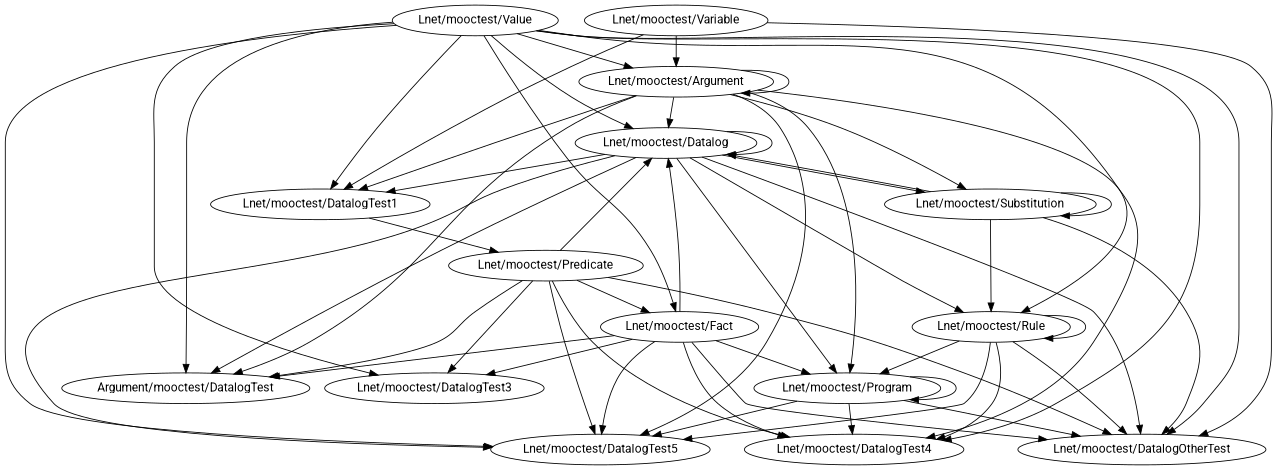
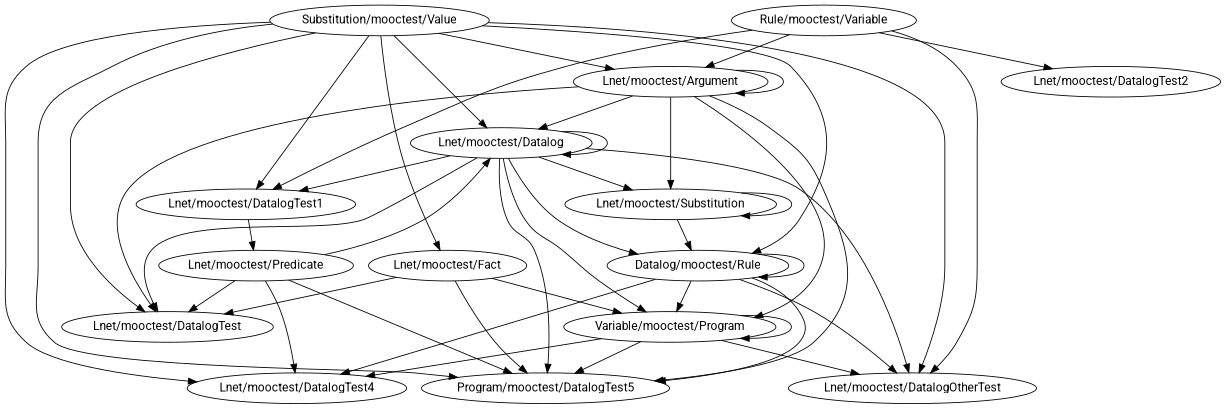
(475, 20) -> (380, 20)
(676, 20) -> (824, 20)
none -> (1111, 82)
(501, 141) -> none
(1080, 161) -> none
(833, 174) -> none
(678, 239) -> none
(1172, 293) -> none
(609, 295) -> none
(991, 327) -> (698, 266)
(861, 337) -> none
(186, 388) -> (168, 327)
(434, 388) -> none
(847, 388) -> (670, 327)
(717, 403) -> none
(833, 417) -> none
(600, 450) -> (546, 388)
